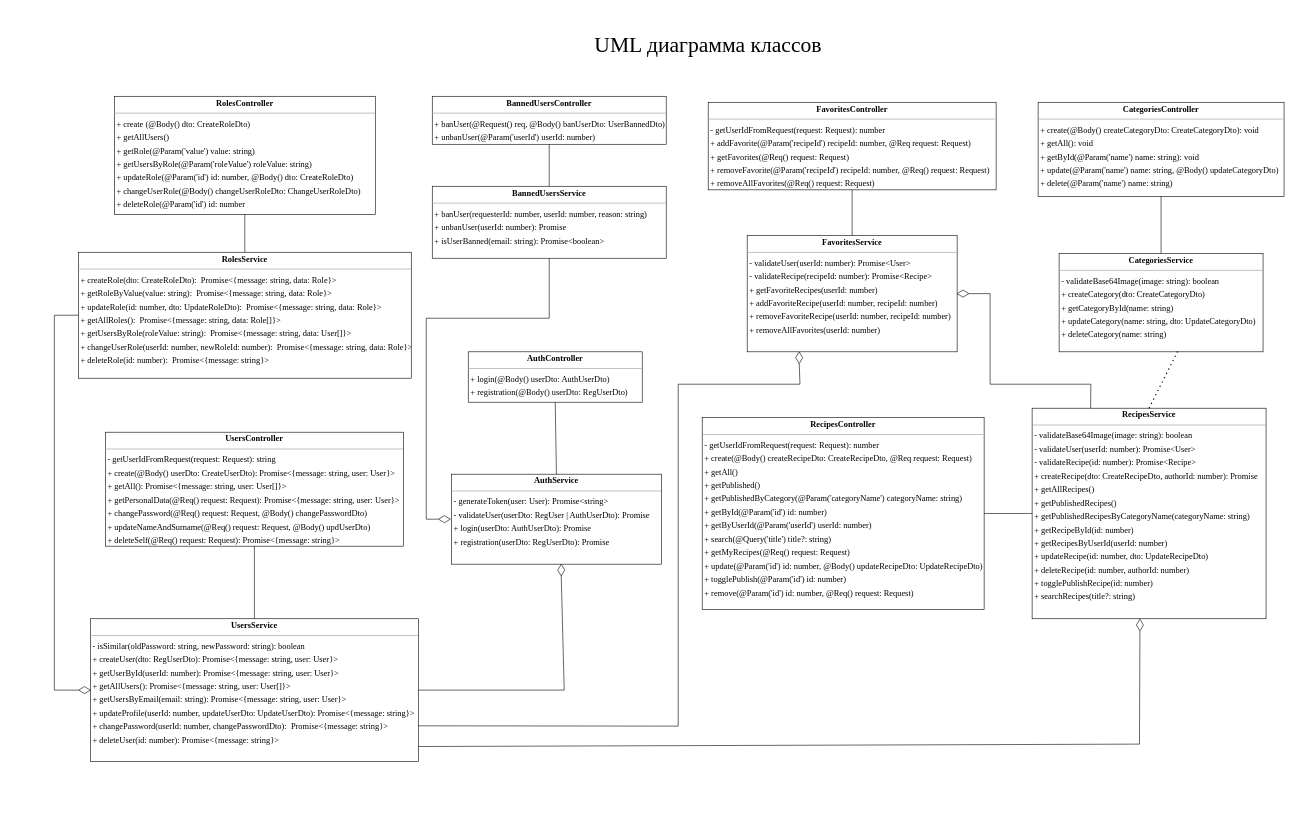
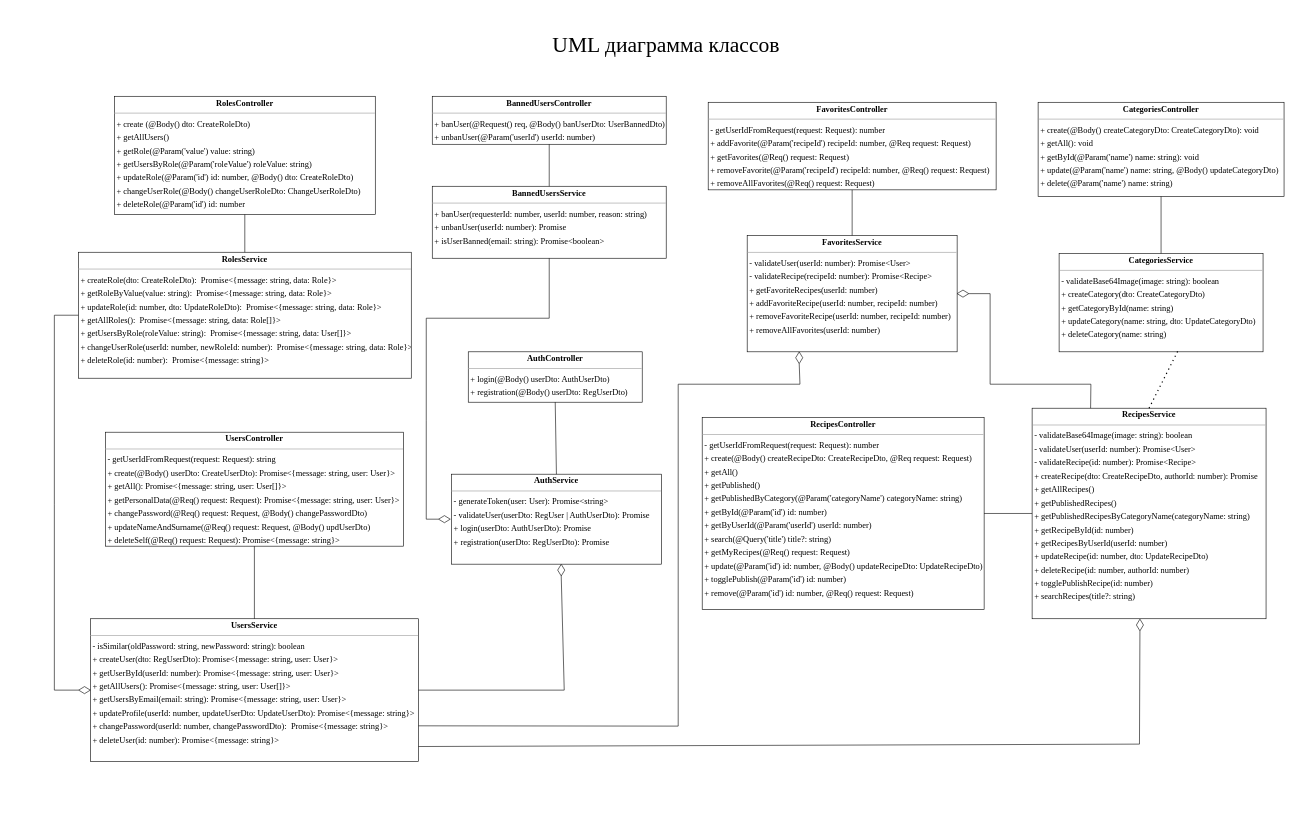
(708, 45) -> (666, 45)
